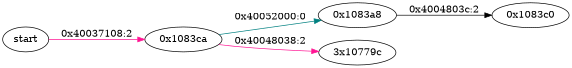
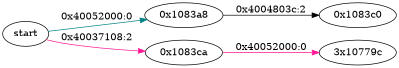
(267, 28) -> (94, 26)
(270, 41) -> (271, 47)
